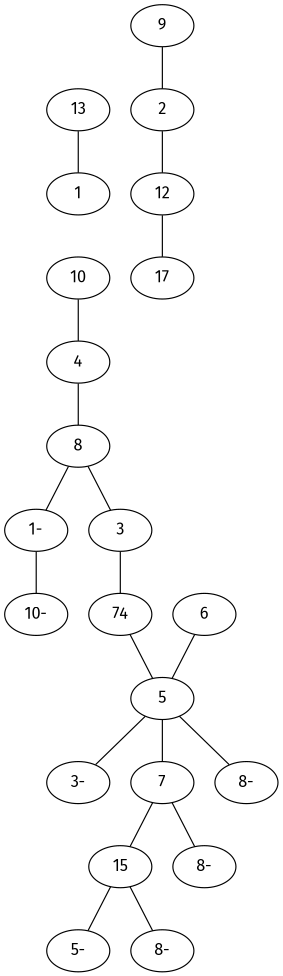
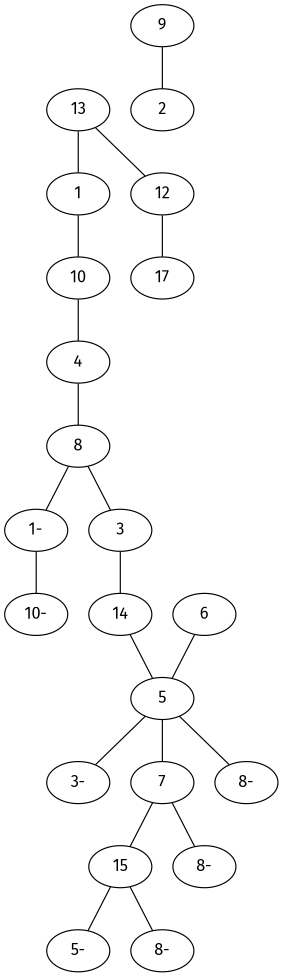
(162, 152) -> (120, 152)
none -> (78, 236)
(120, 614) -> (120, 614)
